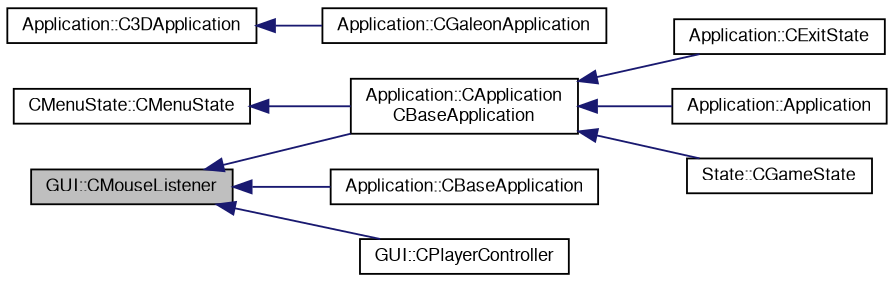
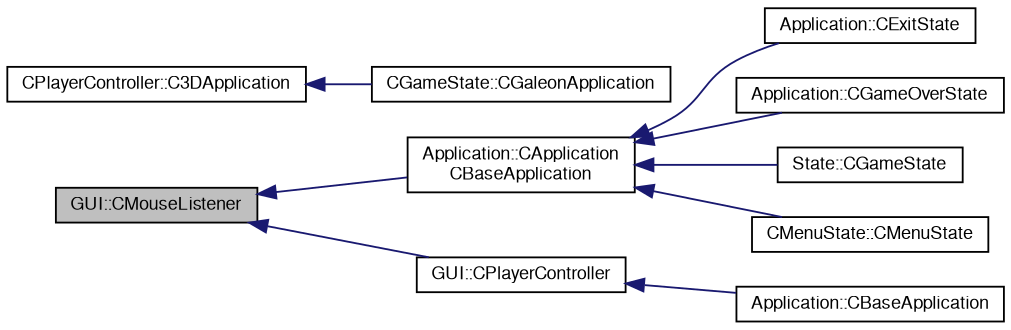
(132, 26) -> (157, 84)
(464, 26) -> (521, 84)
(310, 106) -> (718, 204)
(779, 106) -> (870, 95)
(291, 187) -> (690, 289)
